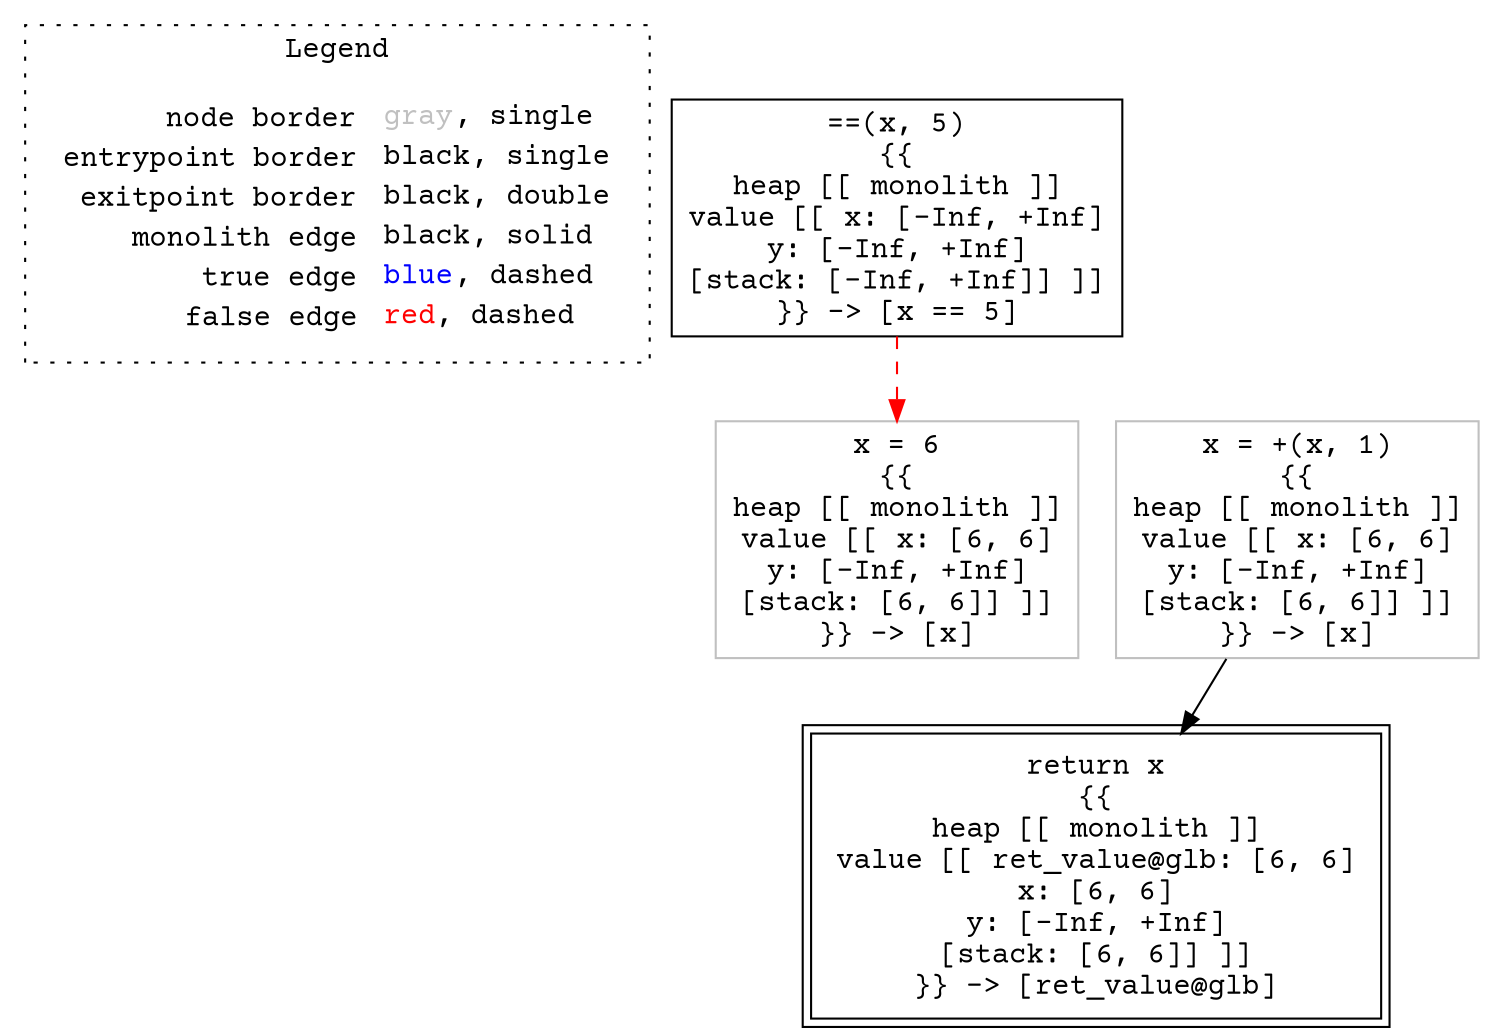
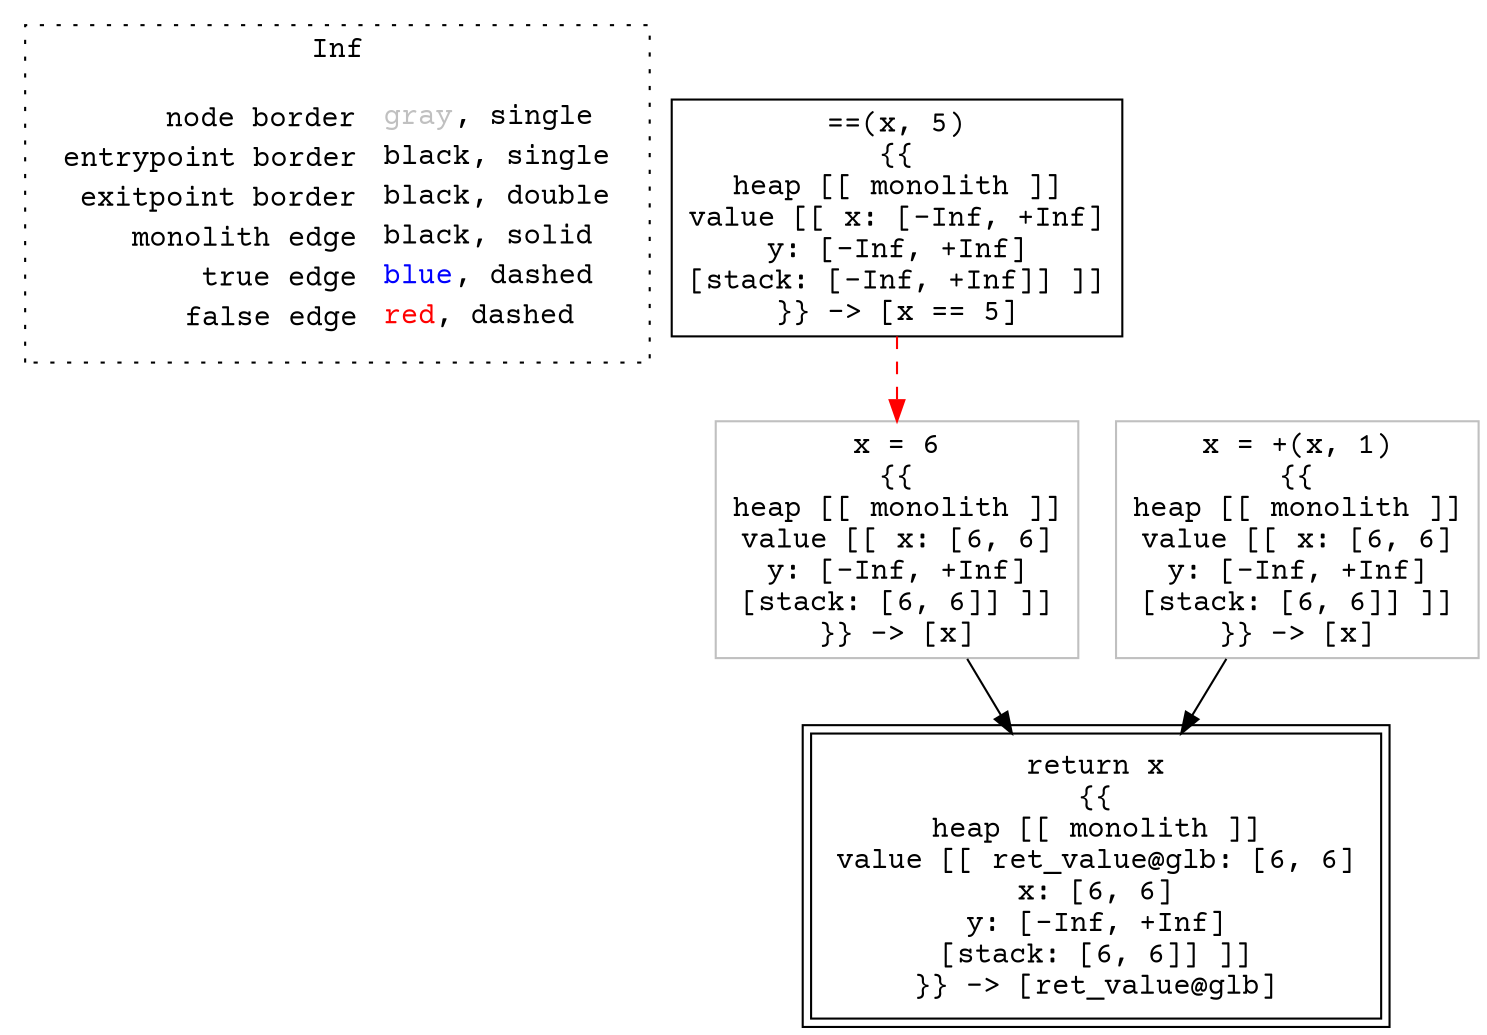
(337, 49) -> (337, 49)
none -> (984, 687)
